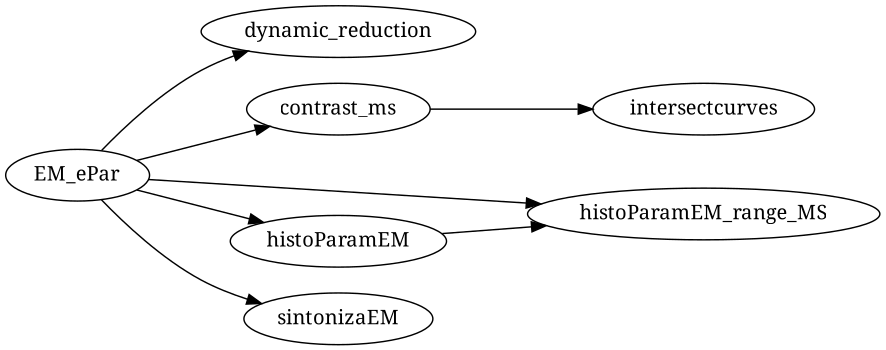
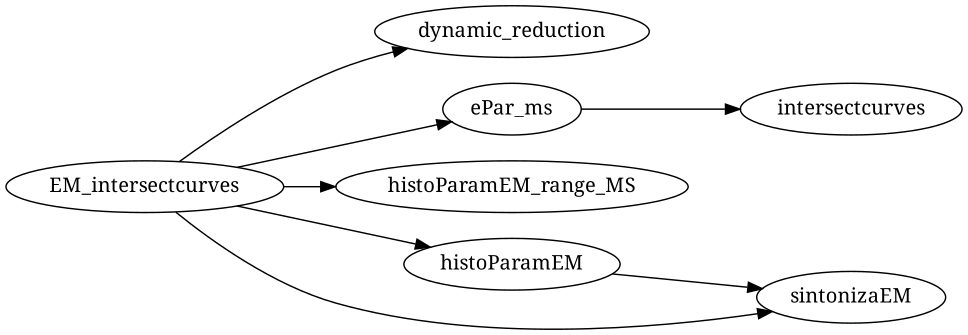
(338, 109) -> (512, 109)
(78, 175) -> (145, 187)
(487, 230) -> (680, 281)
